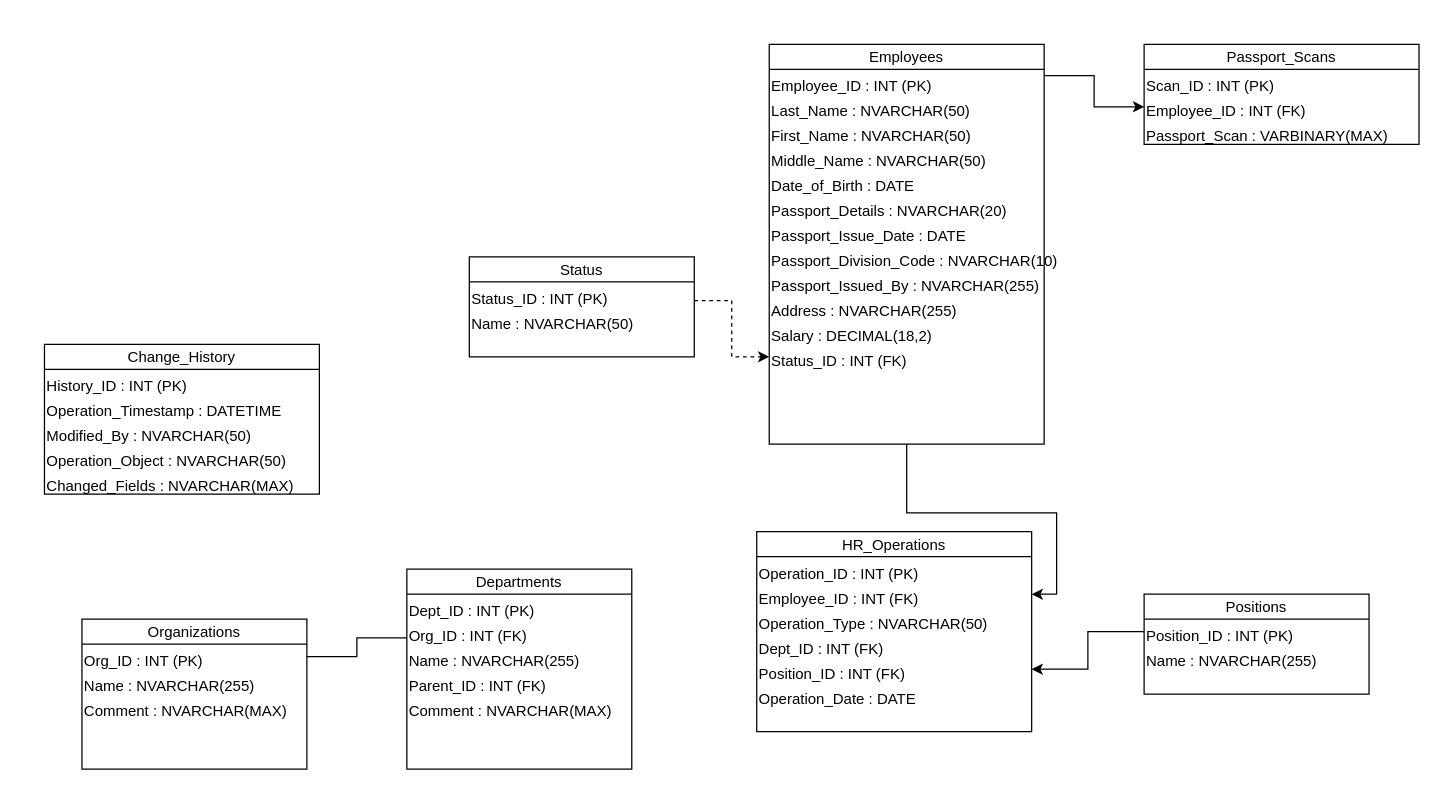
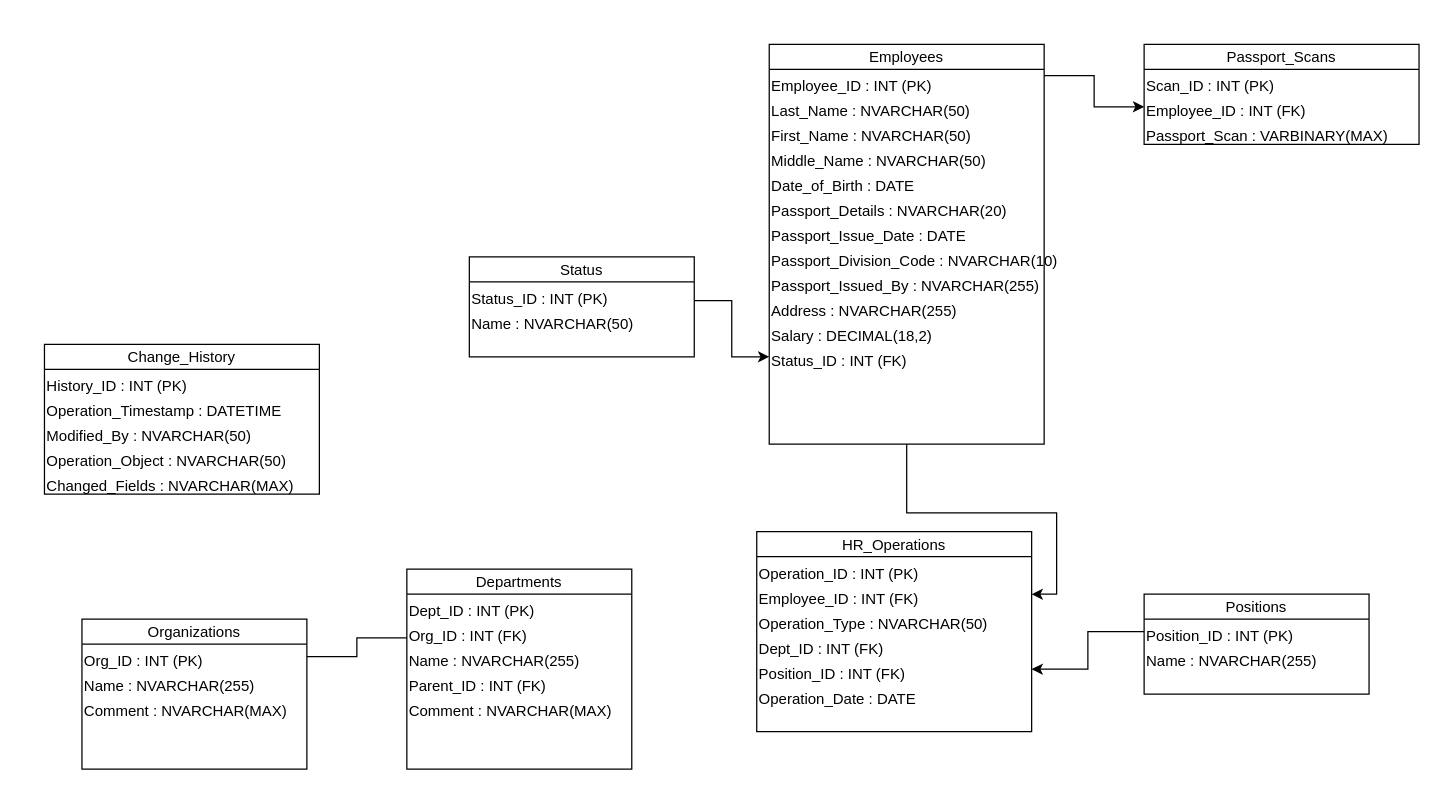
(732, 325) -> (732, 325)
